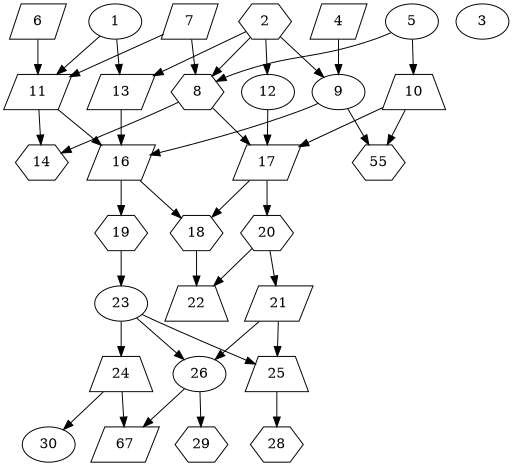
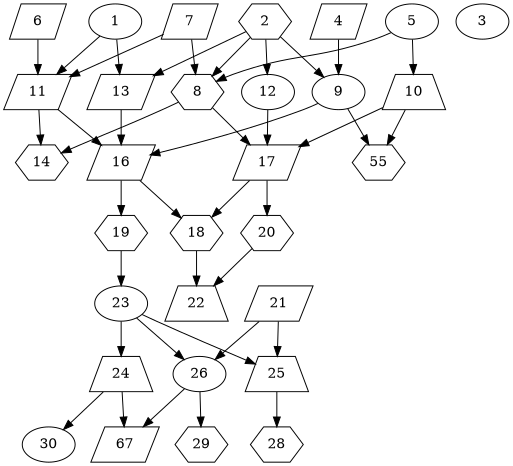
(272, 263) -> none
